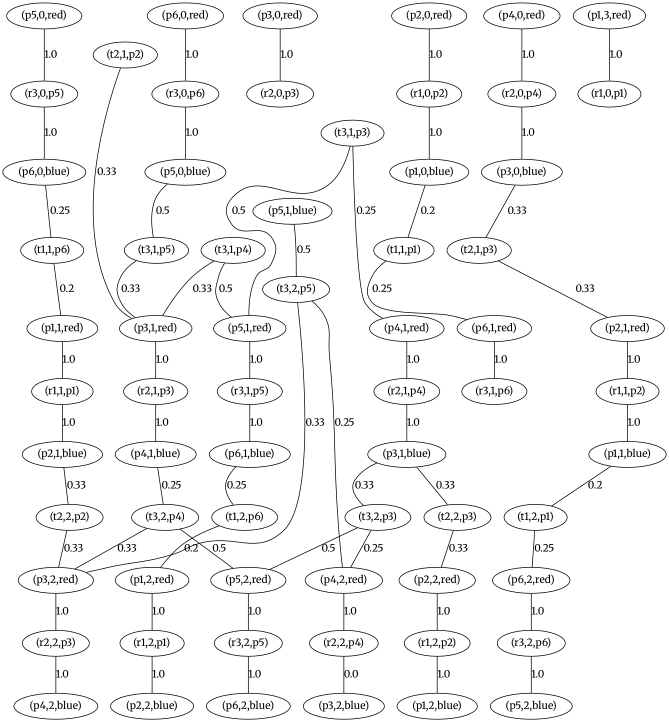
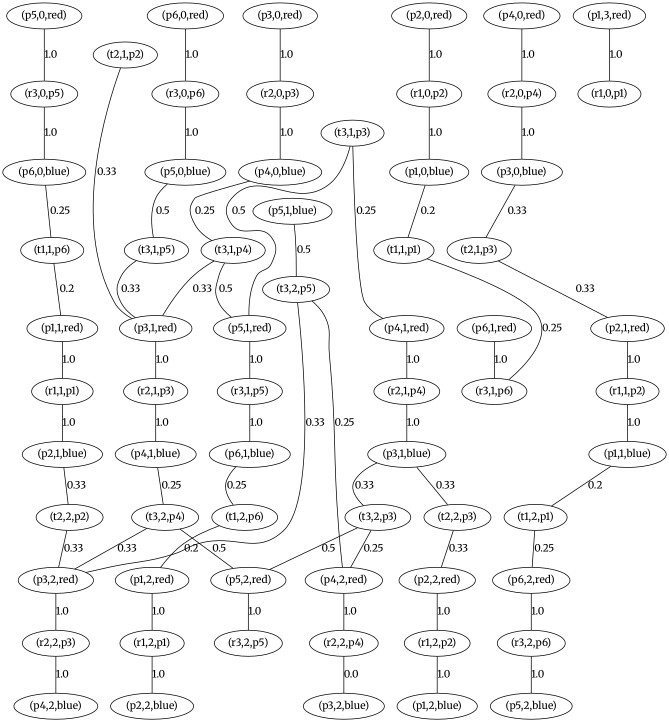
none -> (280, 172)
(394, 311) -> (519, 299)
(248, 706) -> none
